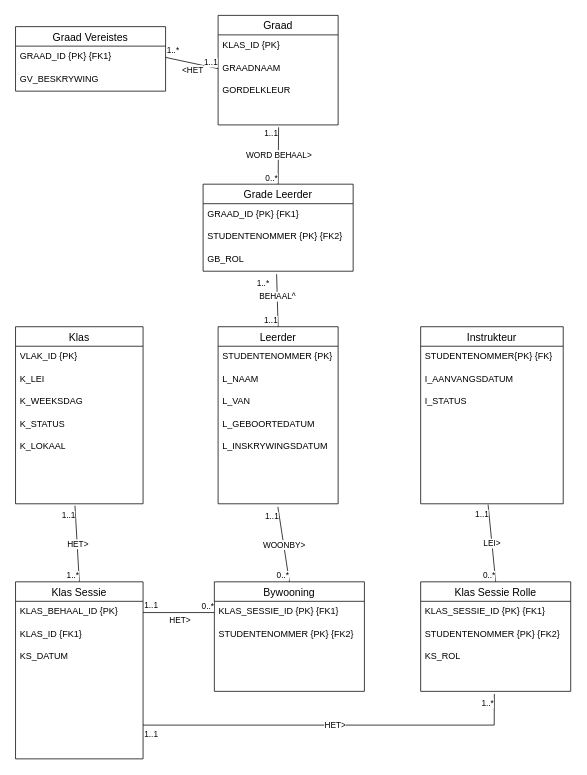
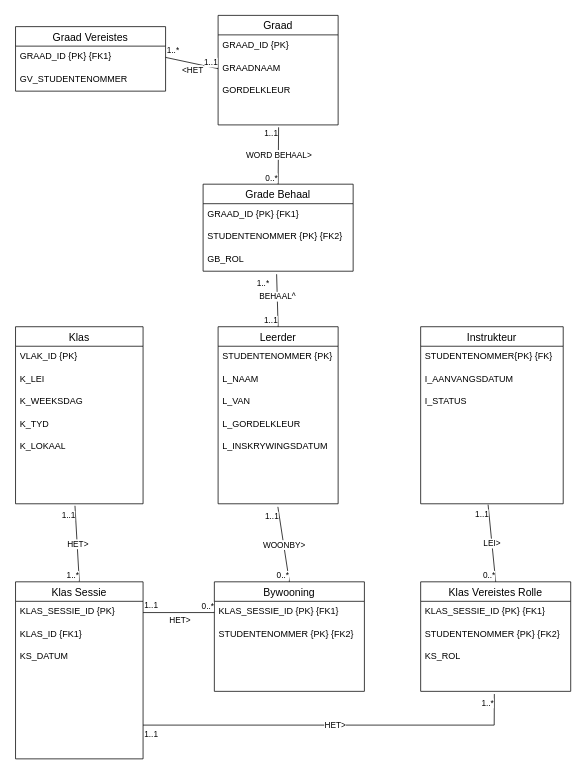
(251, 46) -> (254, 46)
(53, 79) -> (63, 79)
(278, 195) -> (278, 195)
(40, 424) -> (32, 424)
(260, 424) -> (255, 424)
(495, 592) -> (495, 592)
(67, 612) -> (67, 612)
